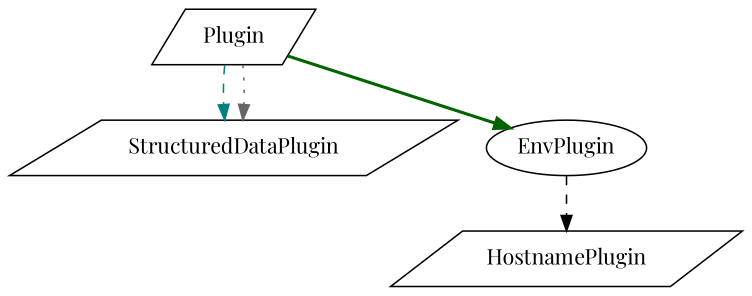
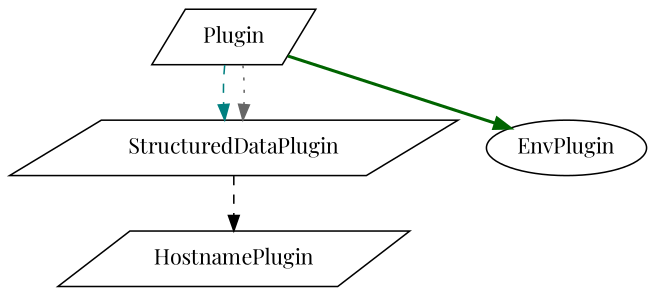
(567, 196) -> (234, 196)
